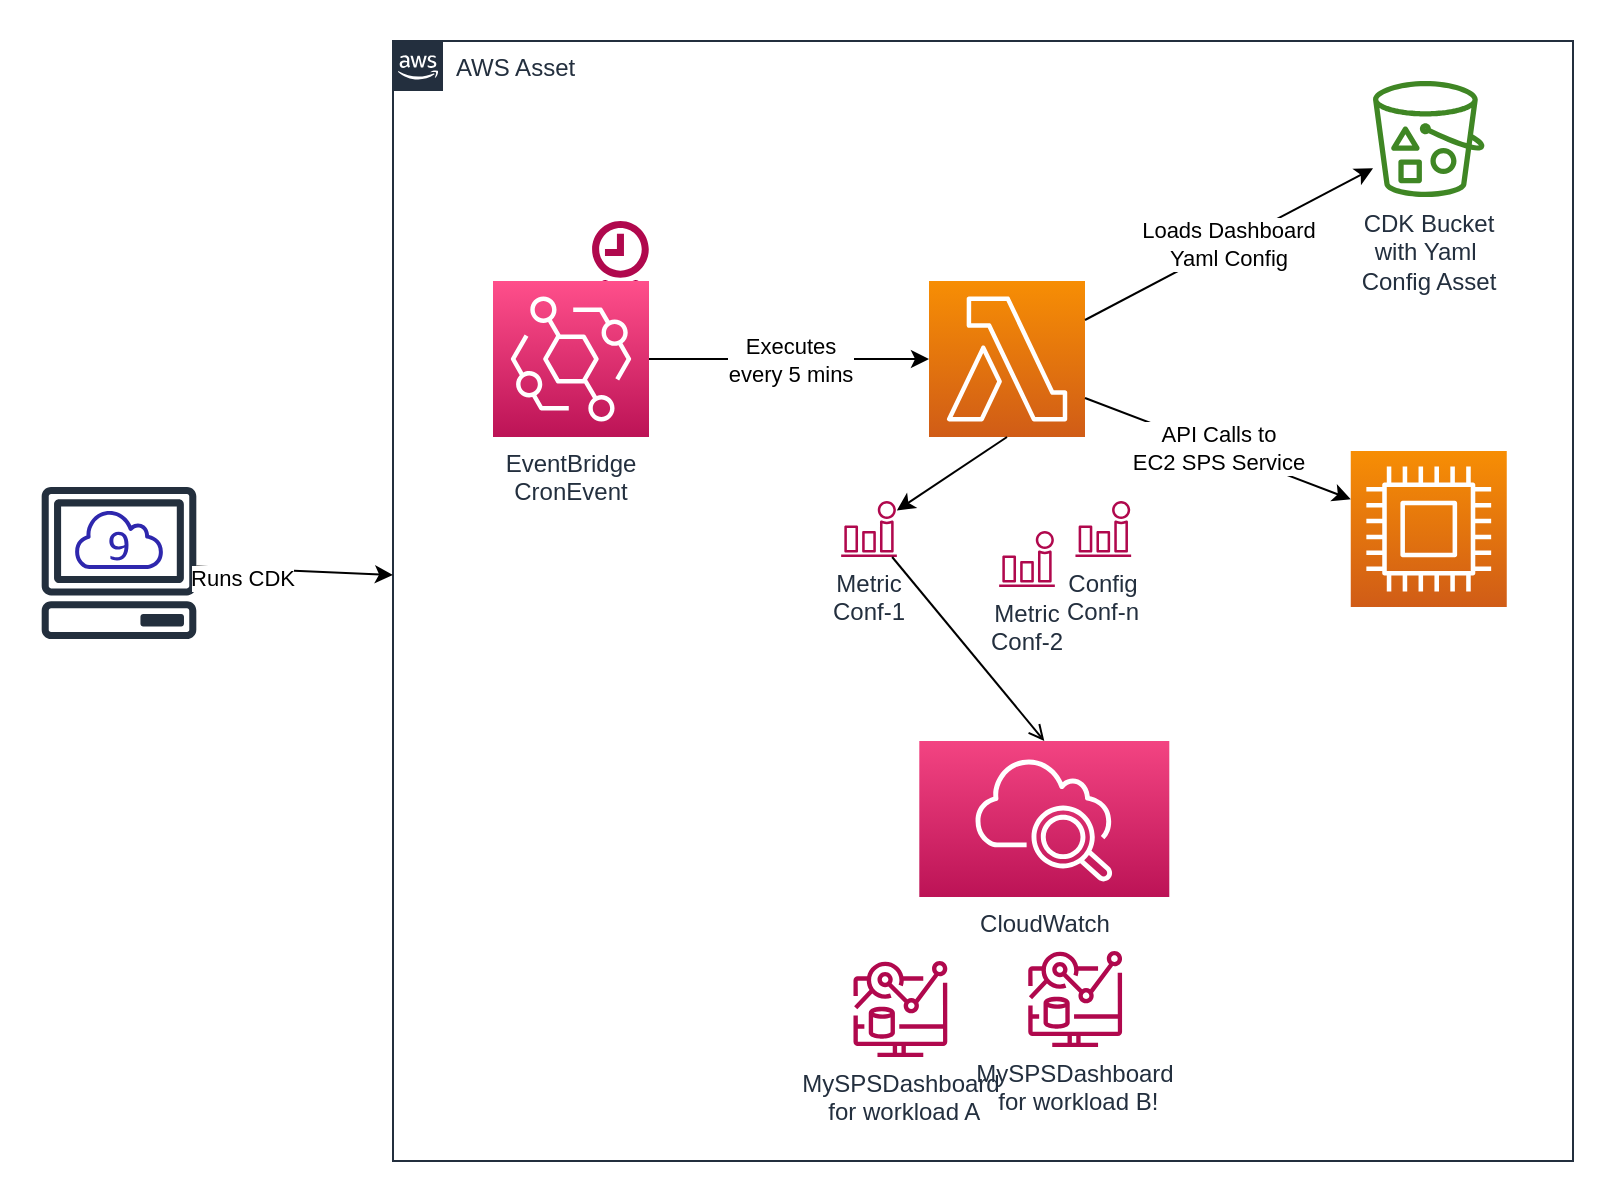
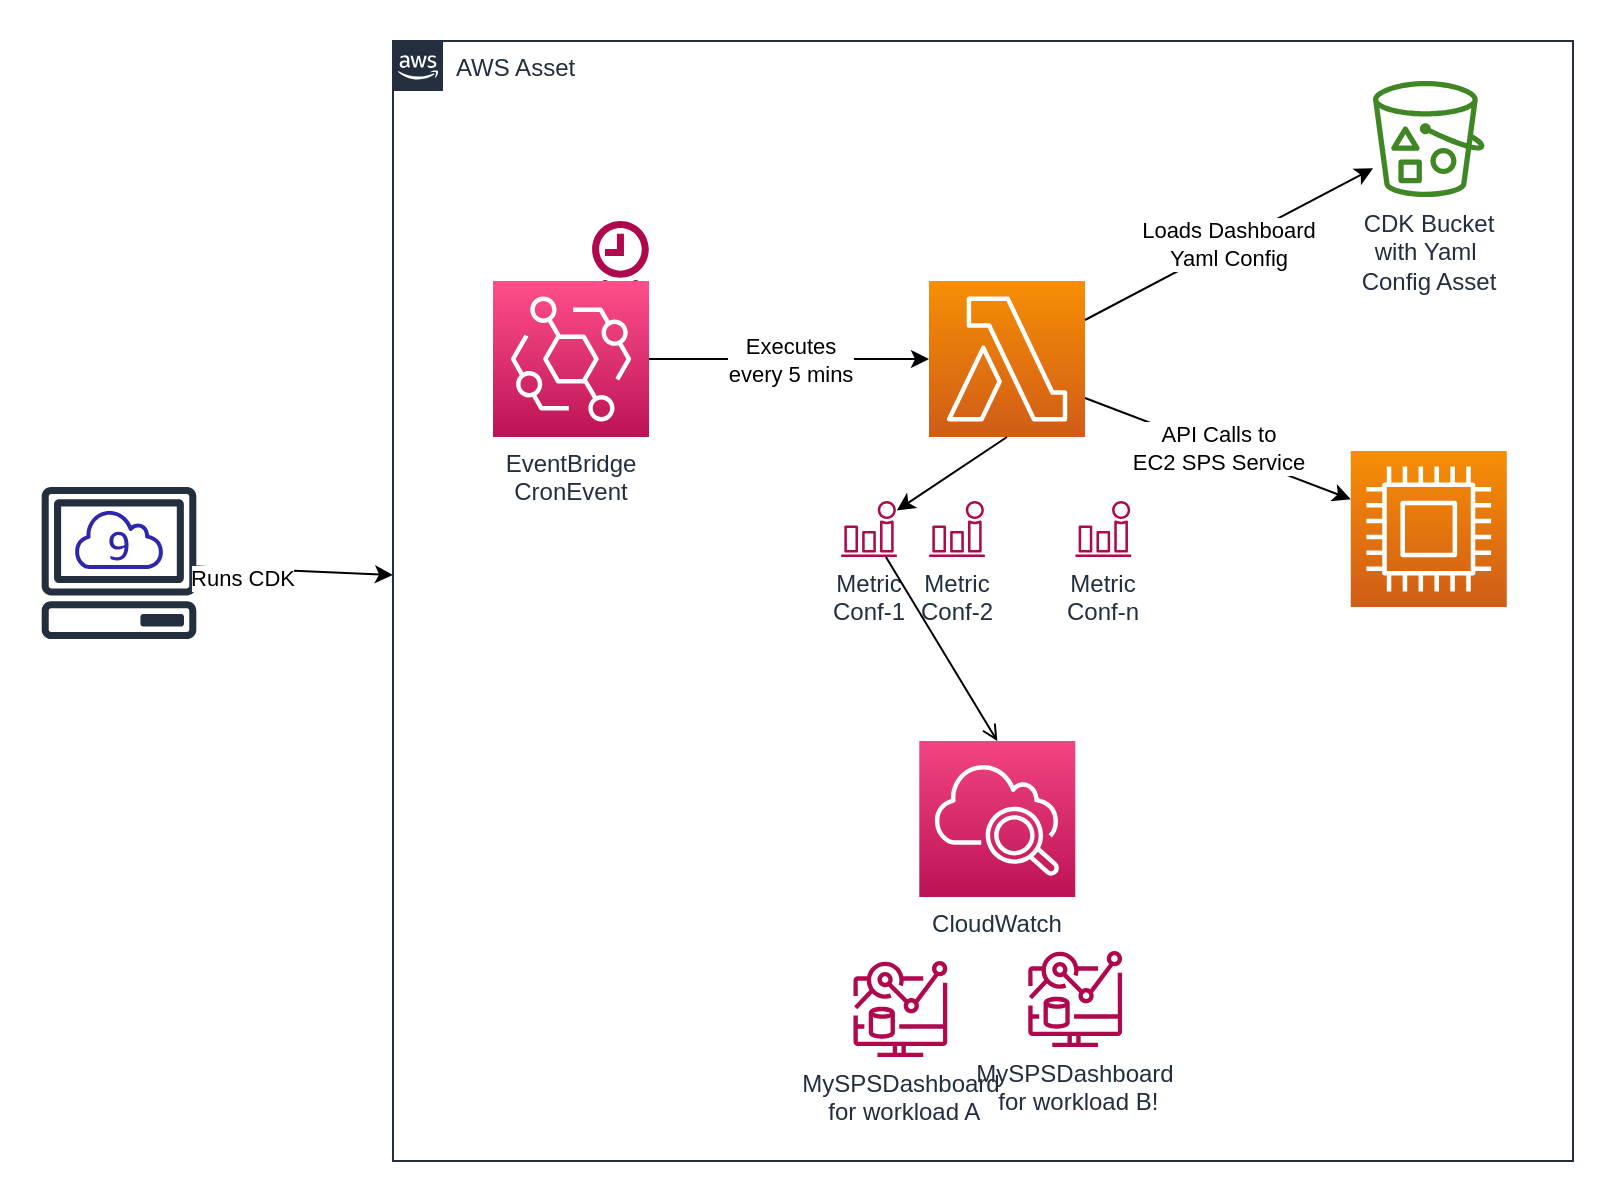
(1027, 559) -> (957, 529)
(1104, 600) -> (1104, 600)
(1044, 819) -> (997, 819)
